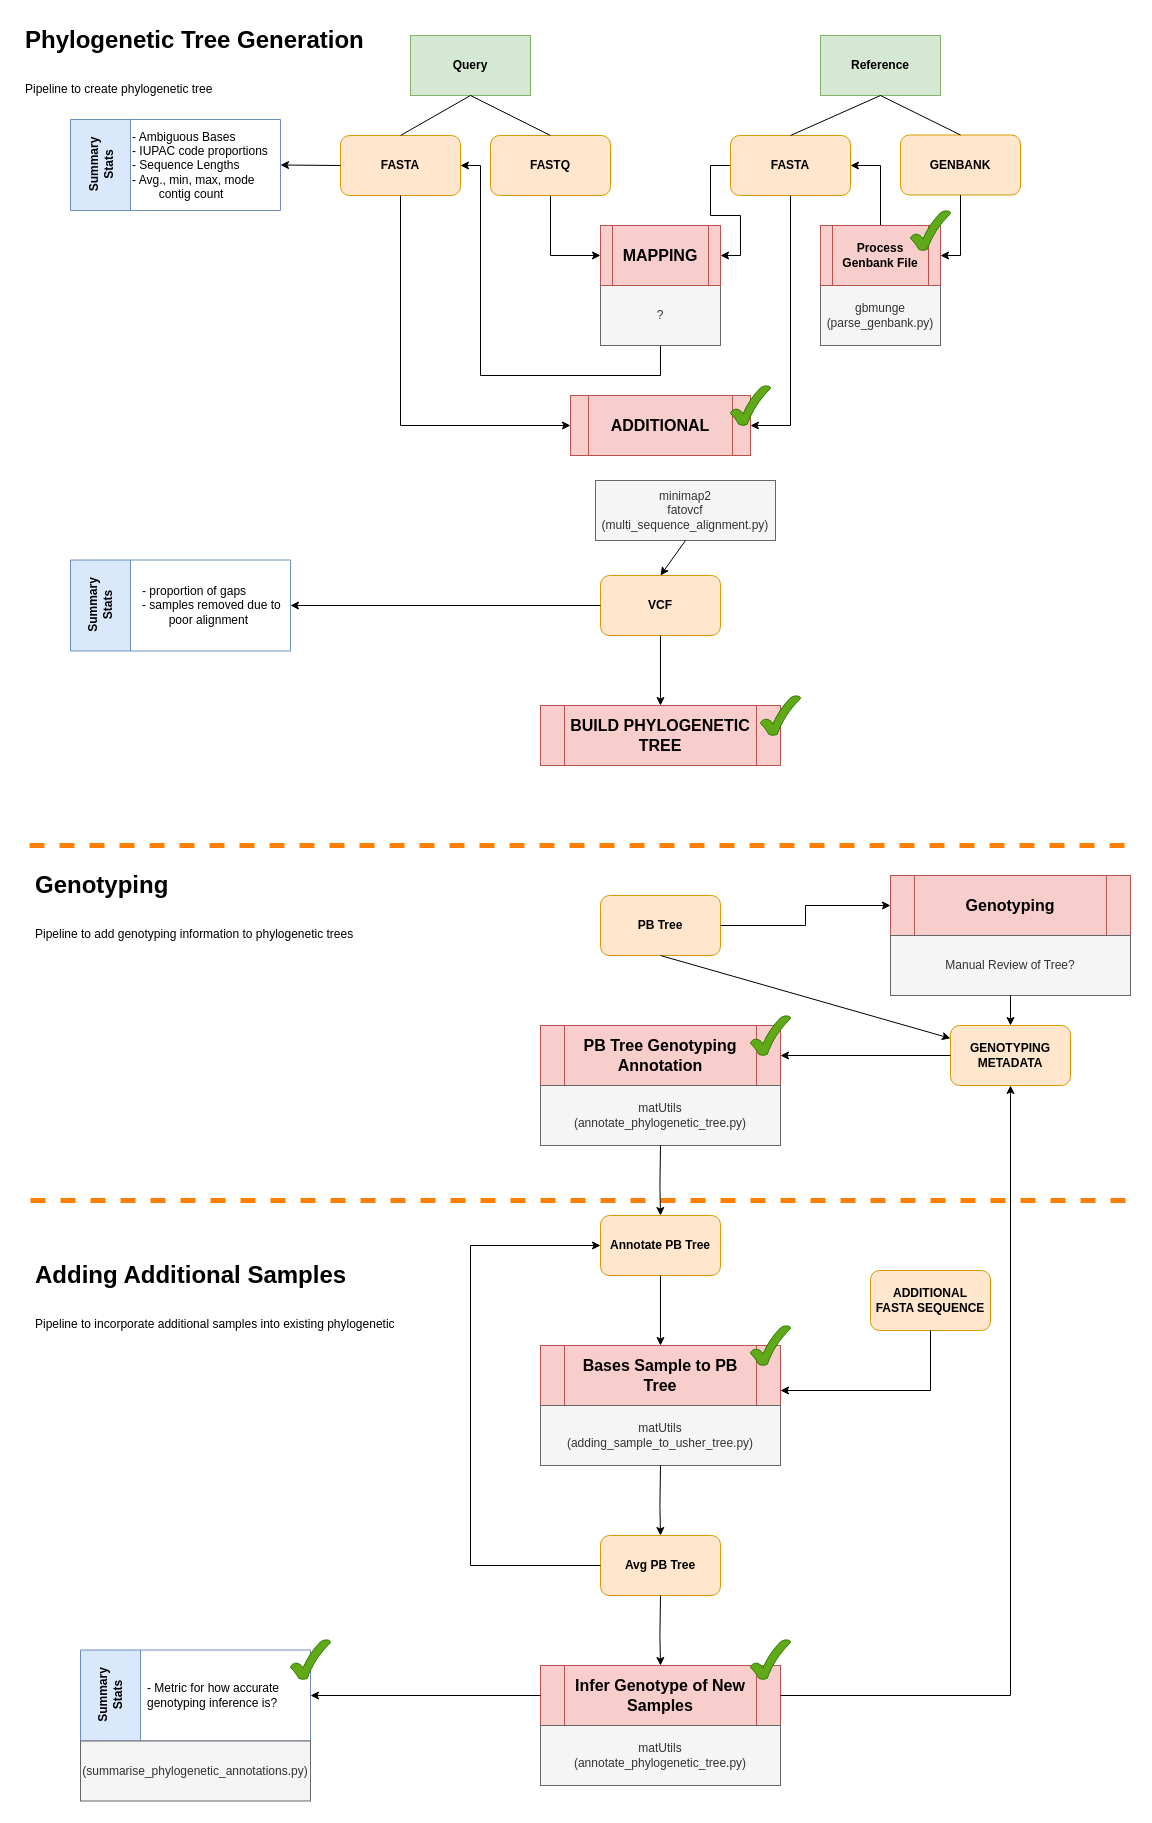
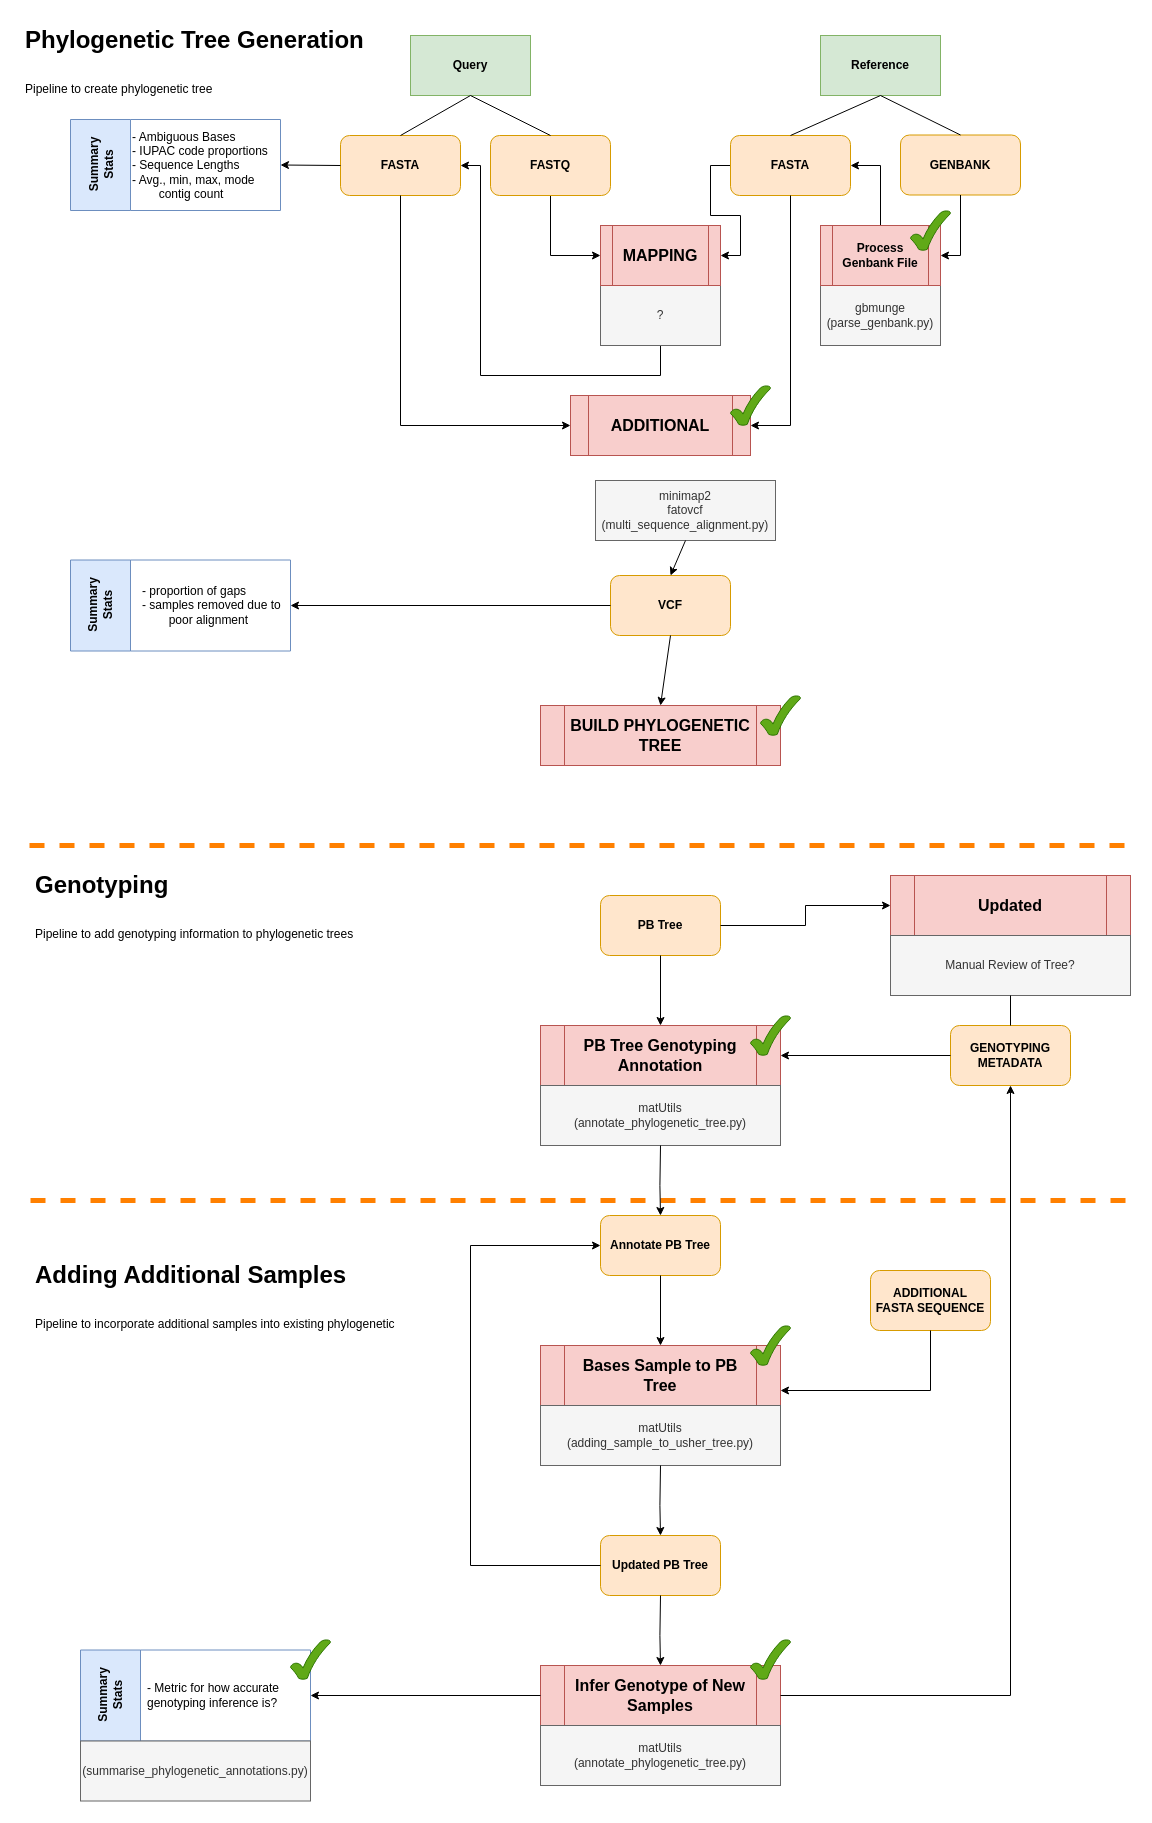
(661, 606) -> (671, 606)
(1011, 906) -> (1011, 906)
(802, 996) -> (661, 987)
(1011, 1017) -> (1011, 1020)
(661, 1566) -> (661, 1566)
